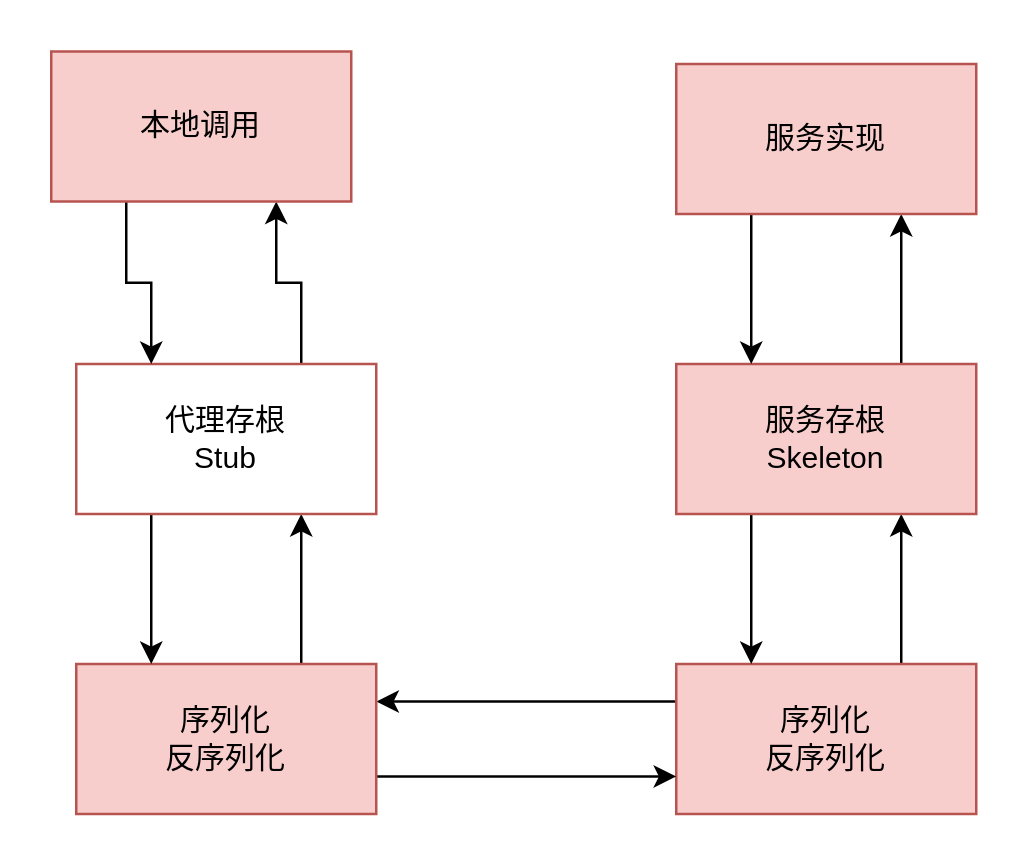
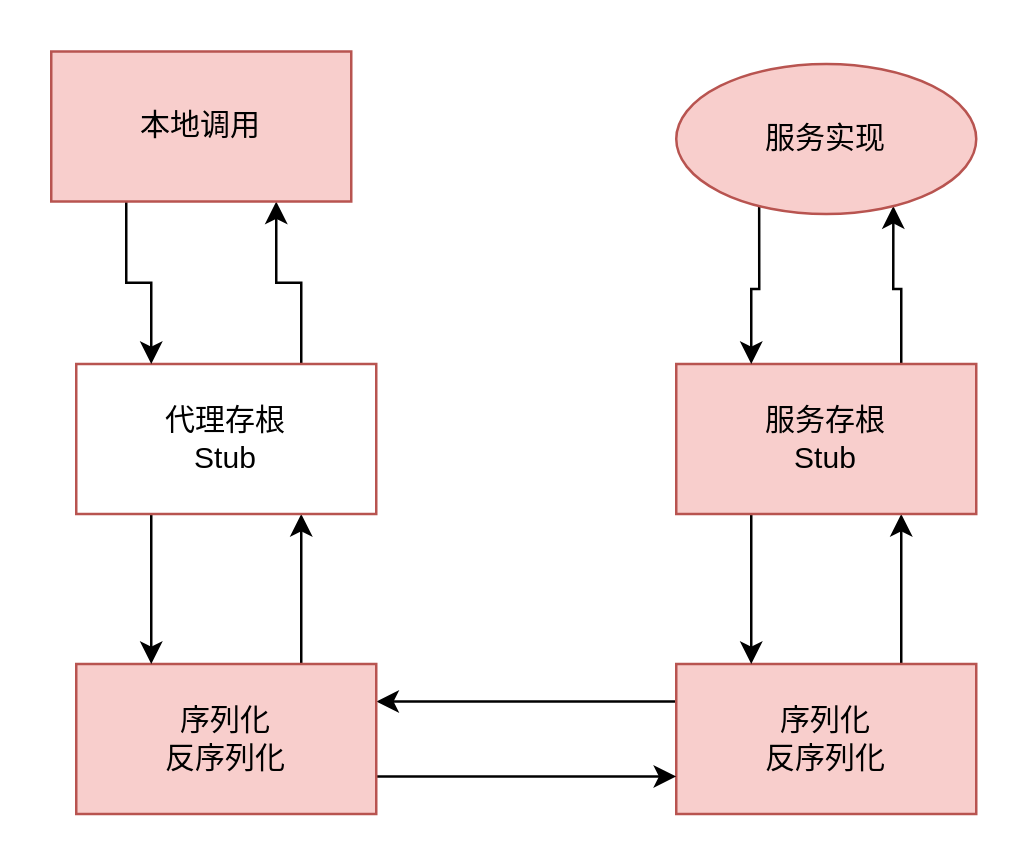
(826, 139) -> (826, 139)
(826, 439) -> (826, 439)
